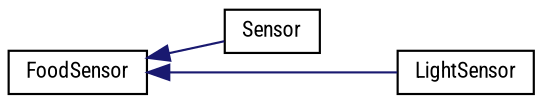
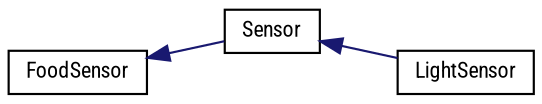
(283, 72) -> (369, 52)
